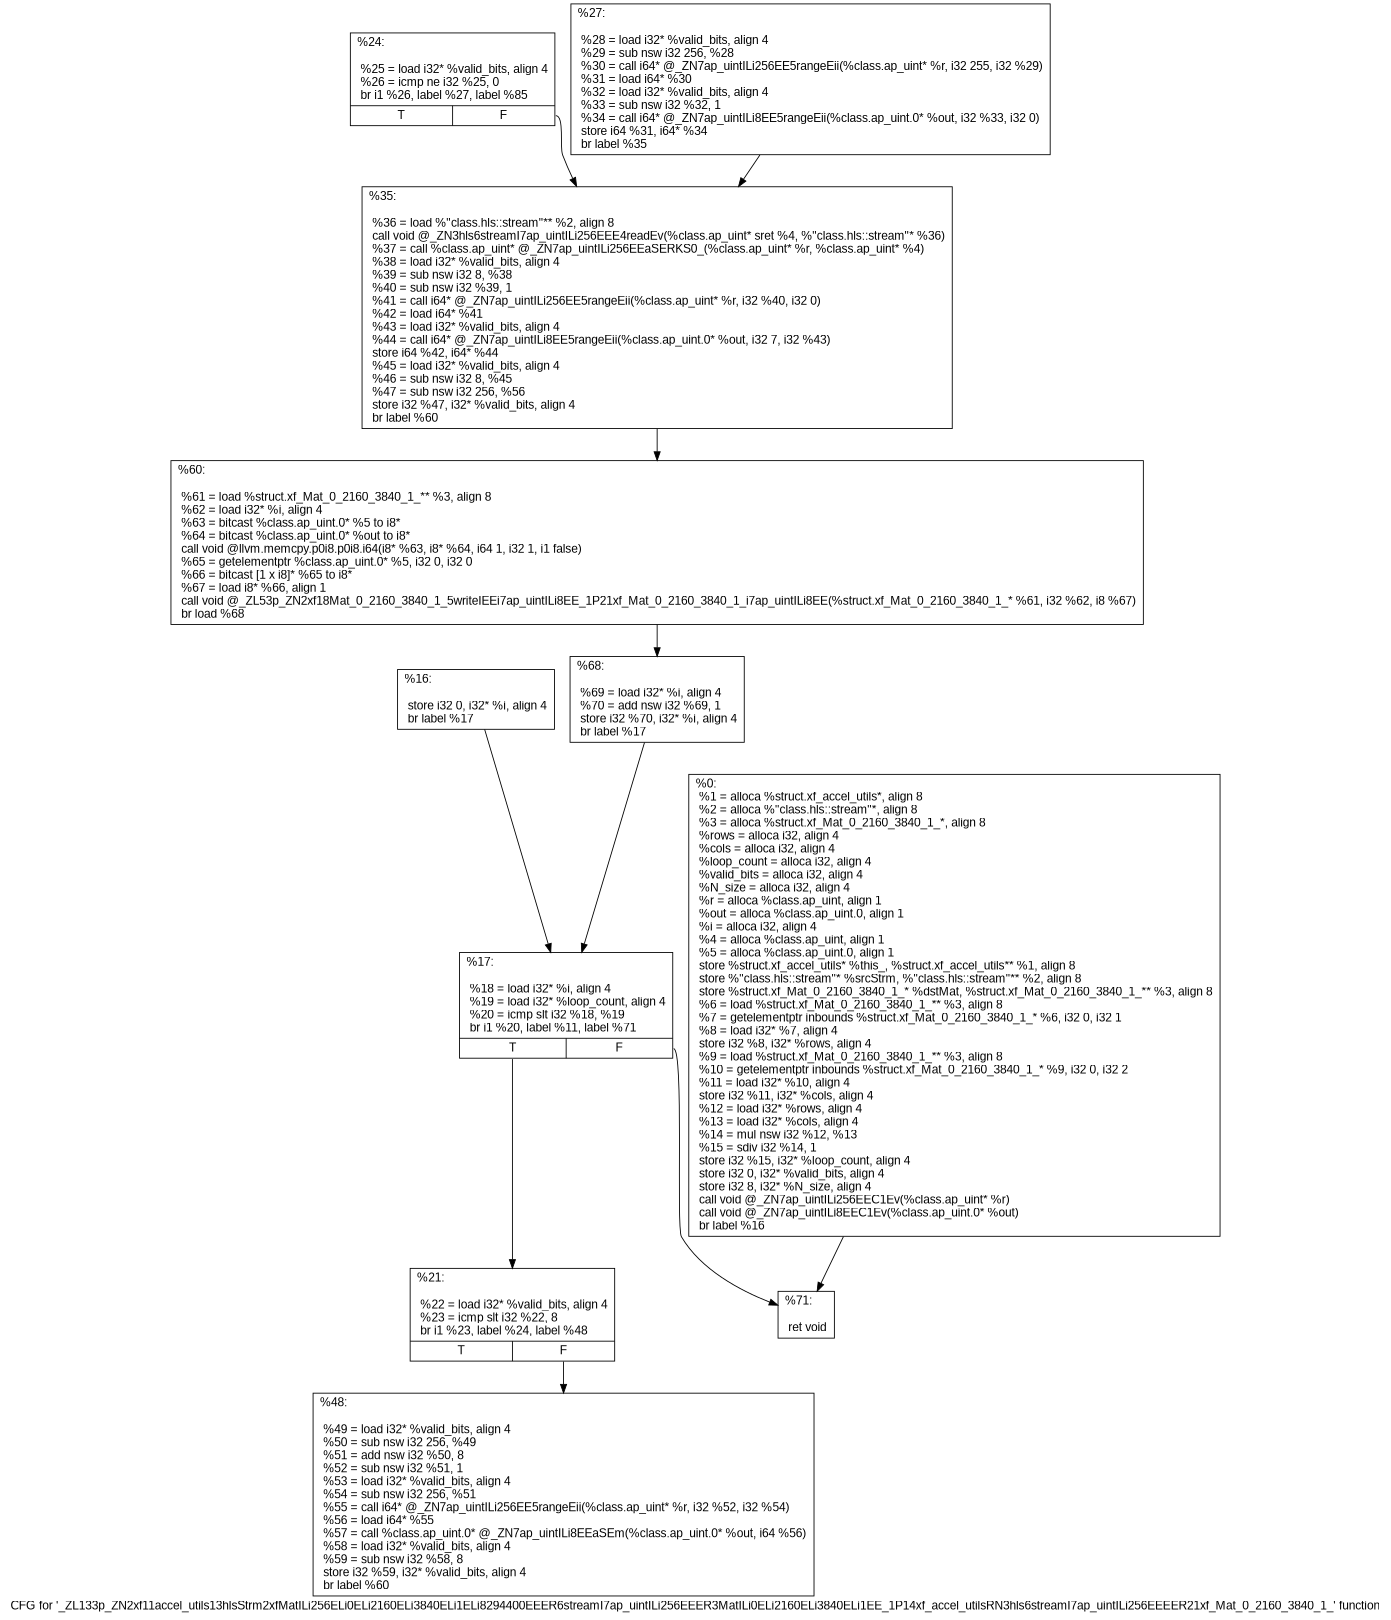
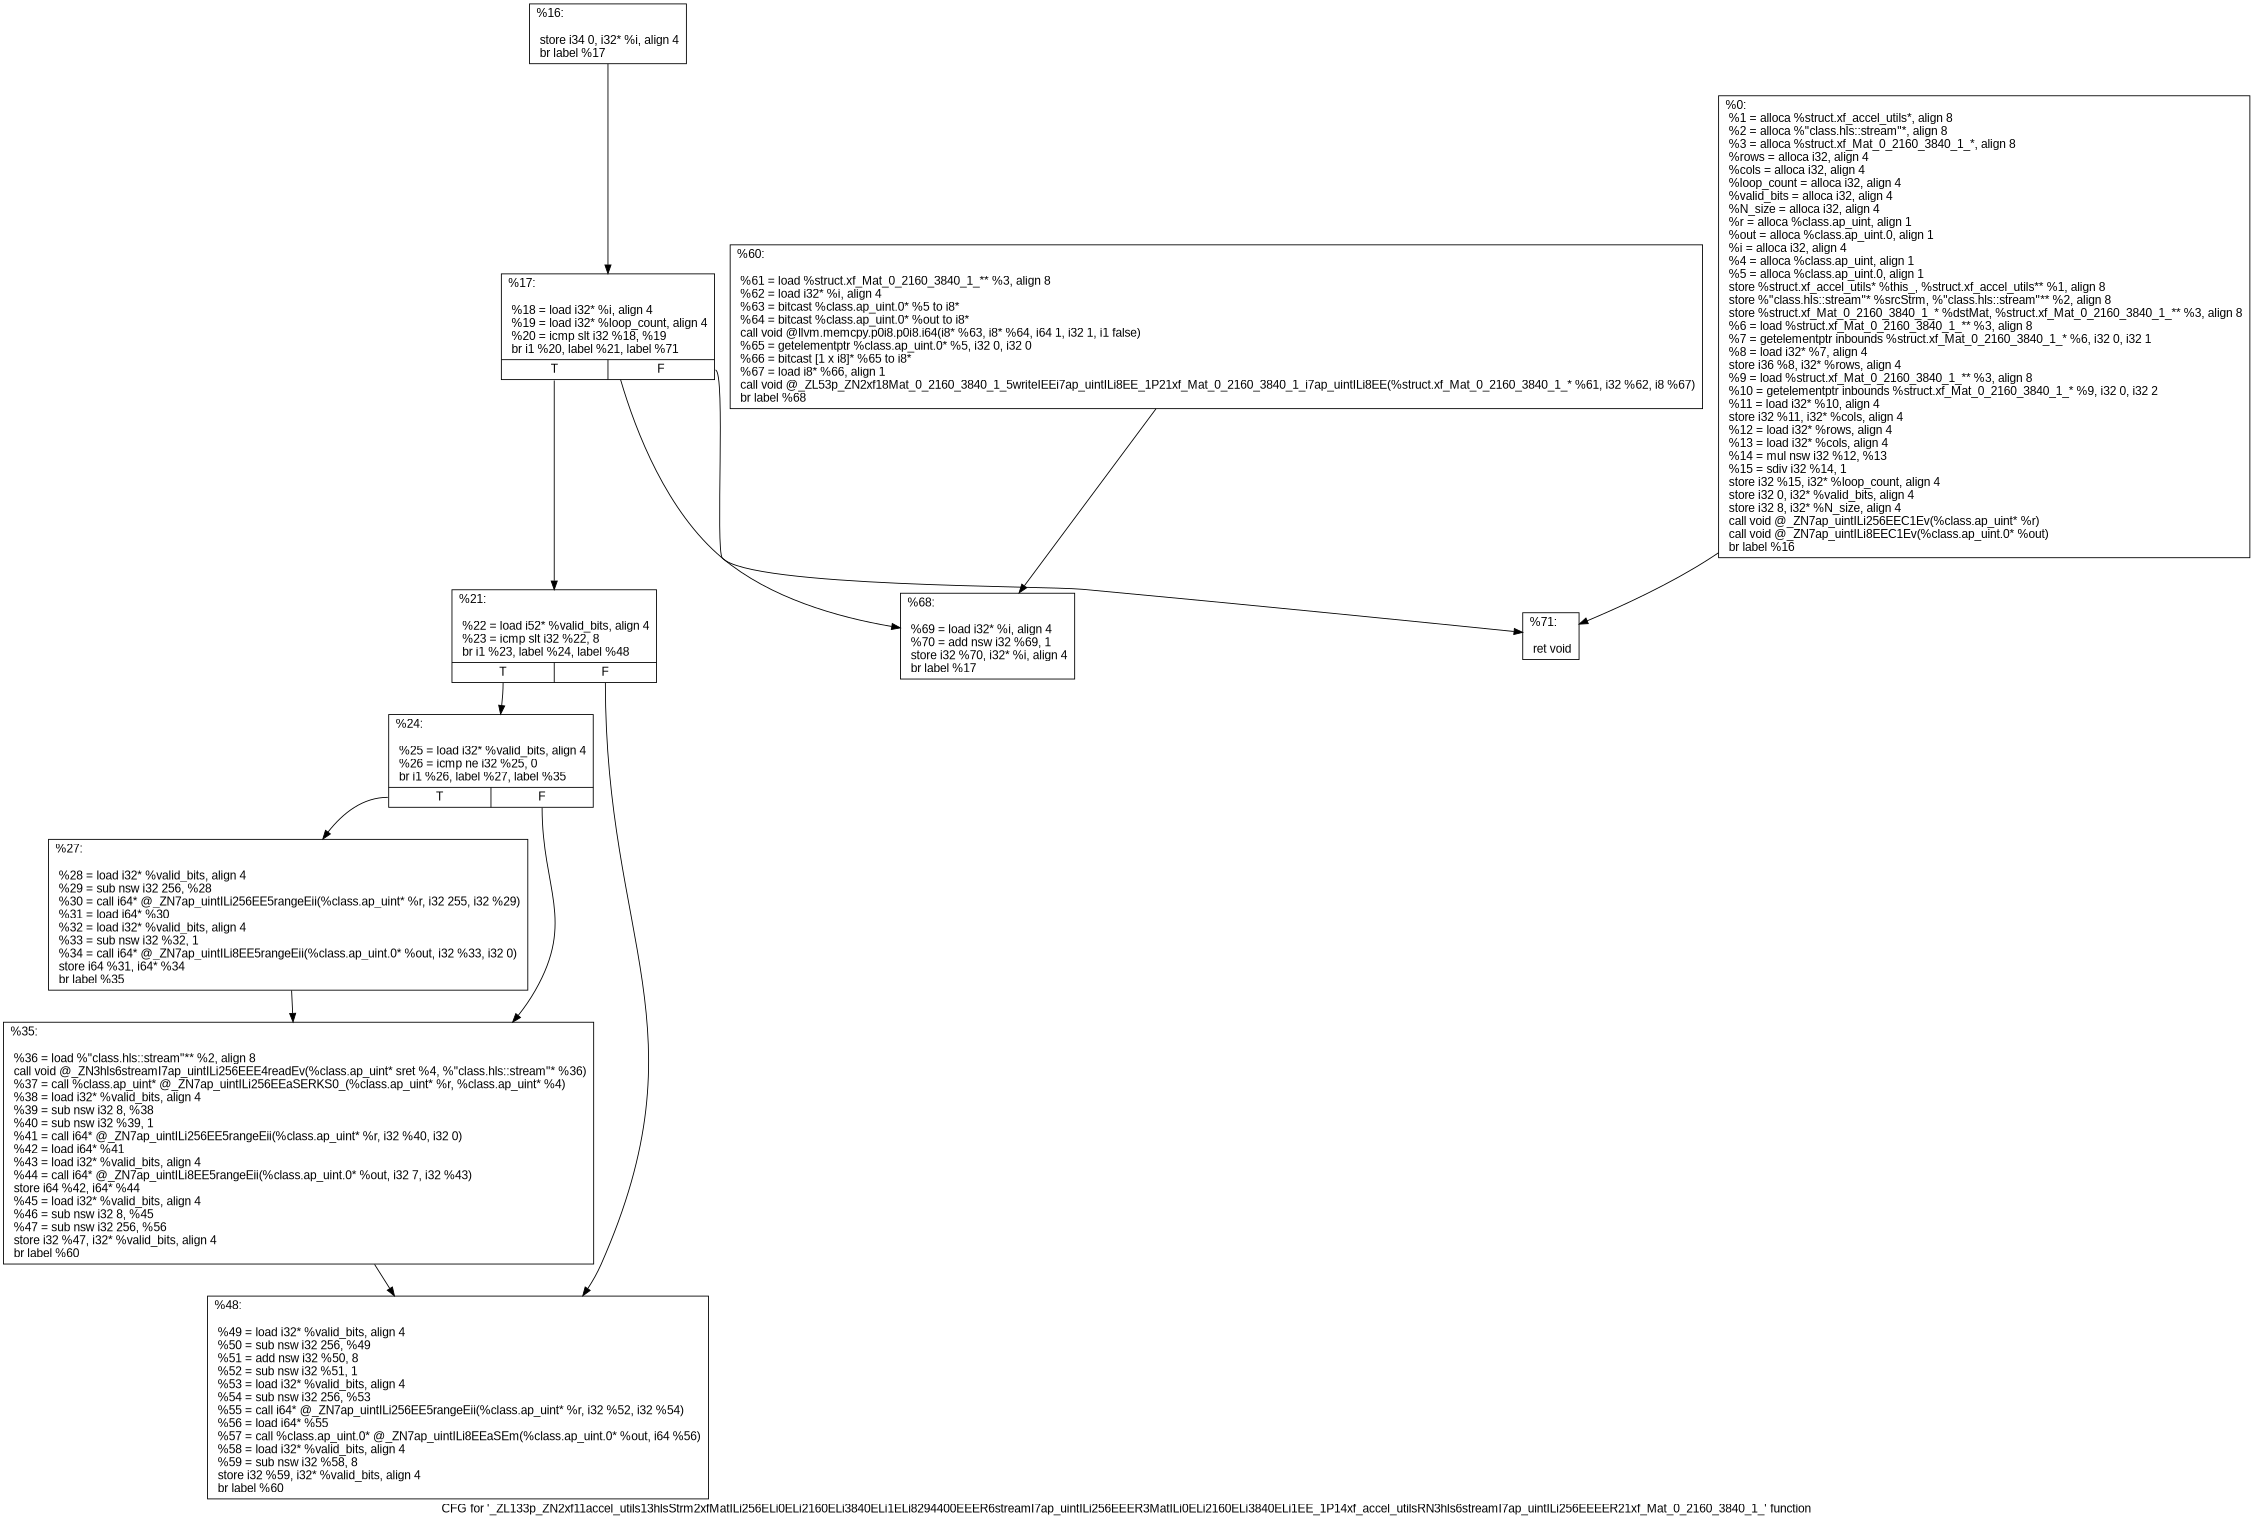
(443, 95) -> (481, 777)
(657, 440) -> (382, 1276)
(211, 614) -> (772, 398)
none -> (503, 694)
(476, 706) -> (608, 40)
none -> (354, 808)
(614, 843) -> (714, 550)
(551, 1028) -> (594, 349)
(784, 1044) -> (1814, 365)
(512, 1305) -> (554, 626)
(398, 1495) -> (293, 1398)
